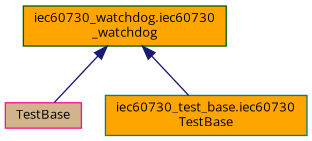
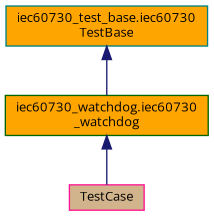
(170, 76) -> (107, 78)
(43, 115) -> (107, 198)
